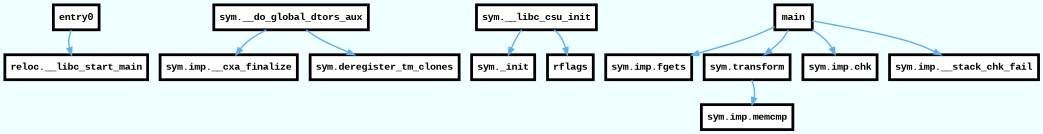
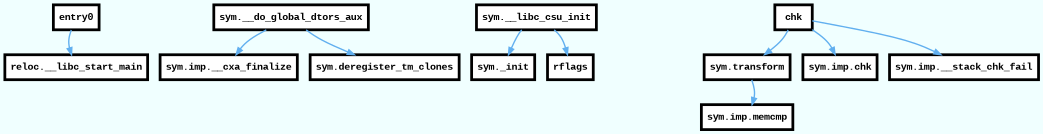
(794, 17) -> (794, 17)
(649, 67) -> none
